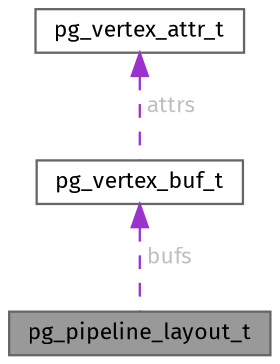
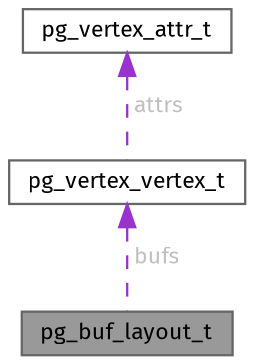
(140, 182) -> (127, 182)
(140, 333) -> (127, 333)
